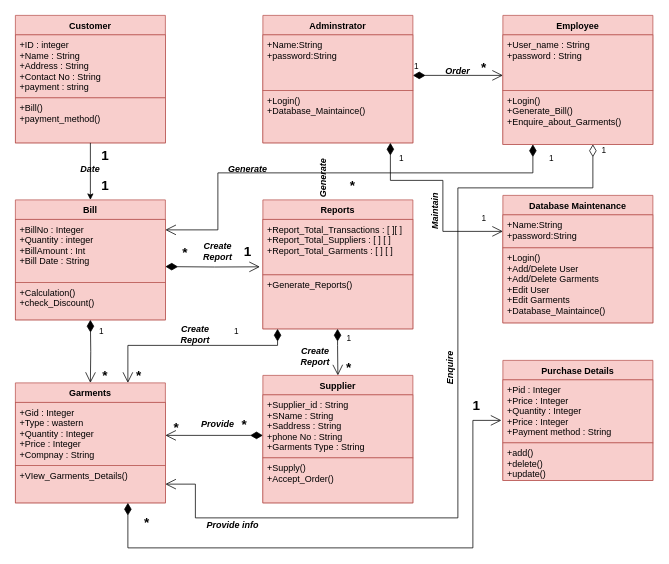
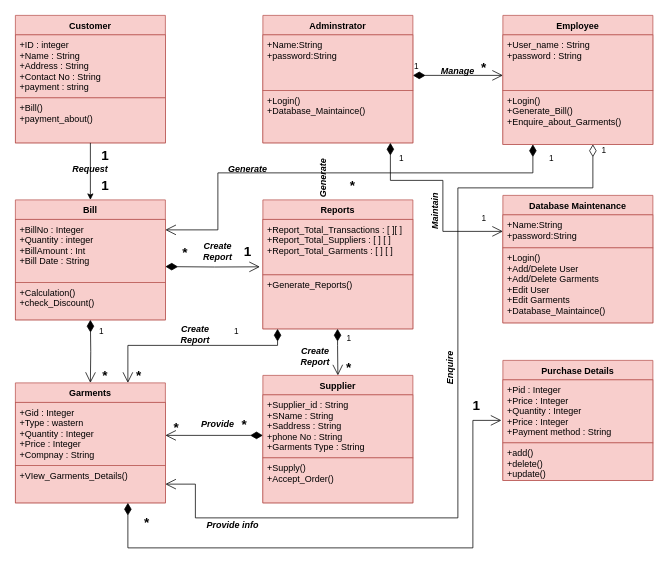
(458, 72) -> (458, 72)
(34, 108) -> (34, 108)
(90, 169) -> (90, 169)
